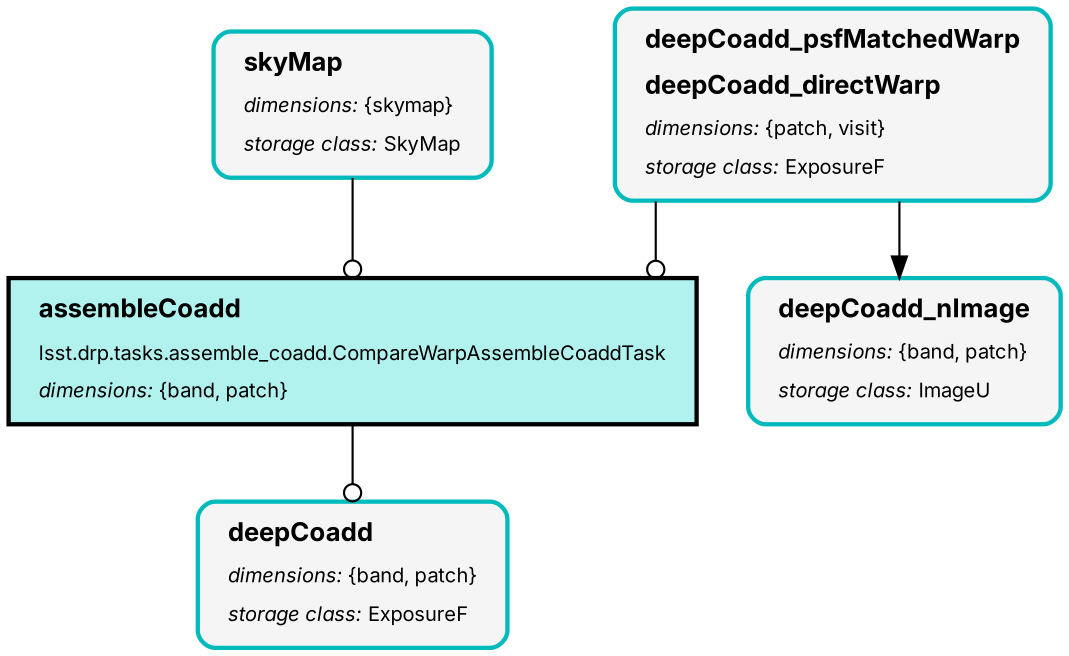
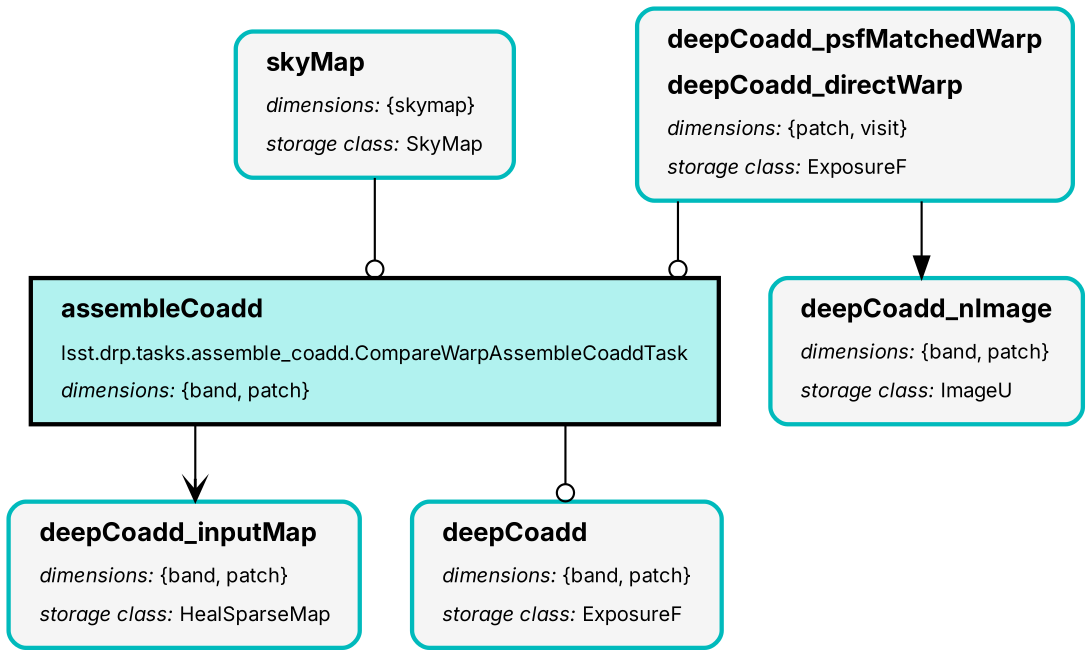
none -> (184, 575)
